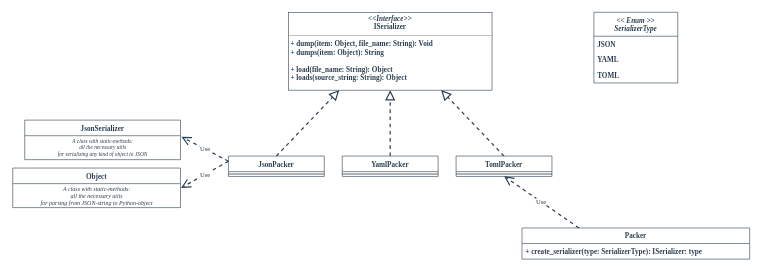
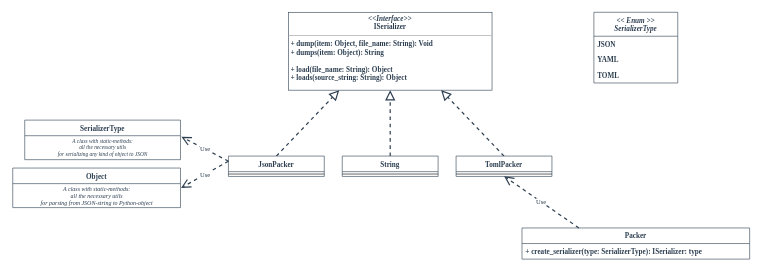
(102, 128) -> (102, 128)
(390, 164) -> (390, 164)
